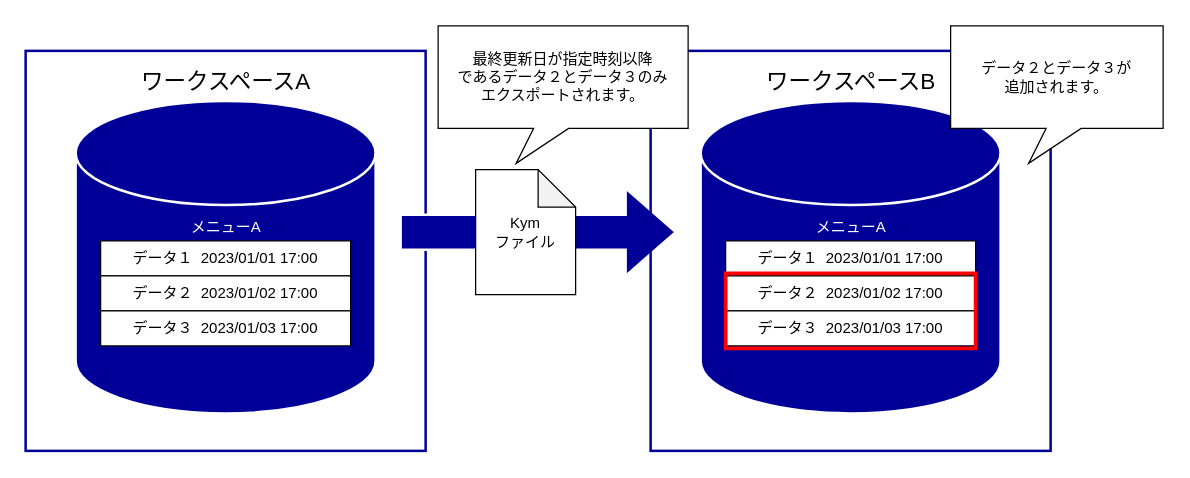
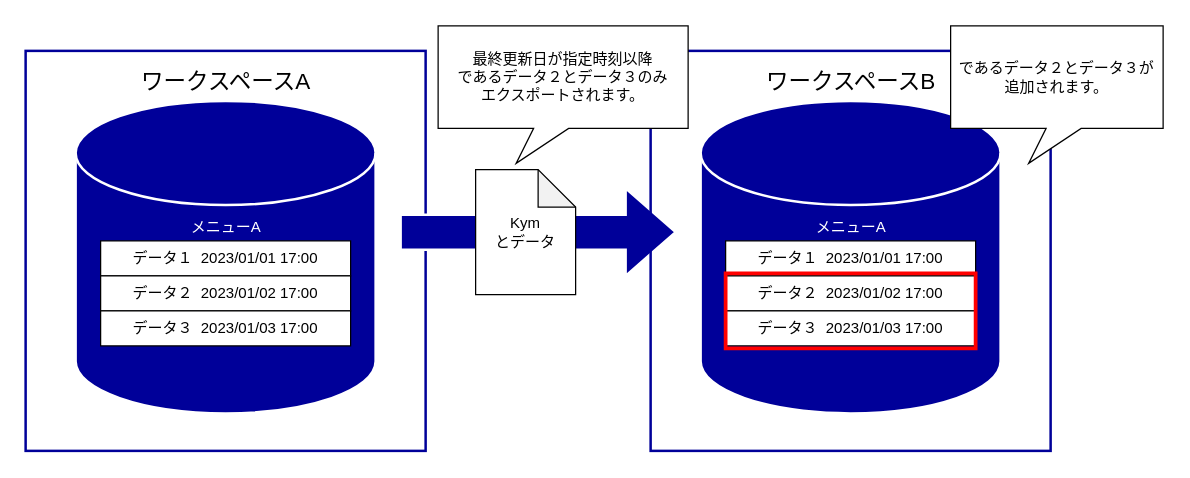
(1057, 77) -> (1057, 77)
(526, 232) -> (526, 232)
